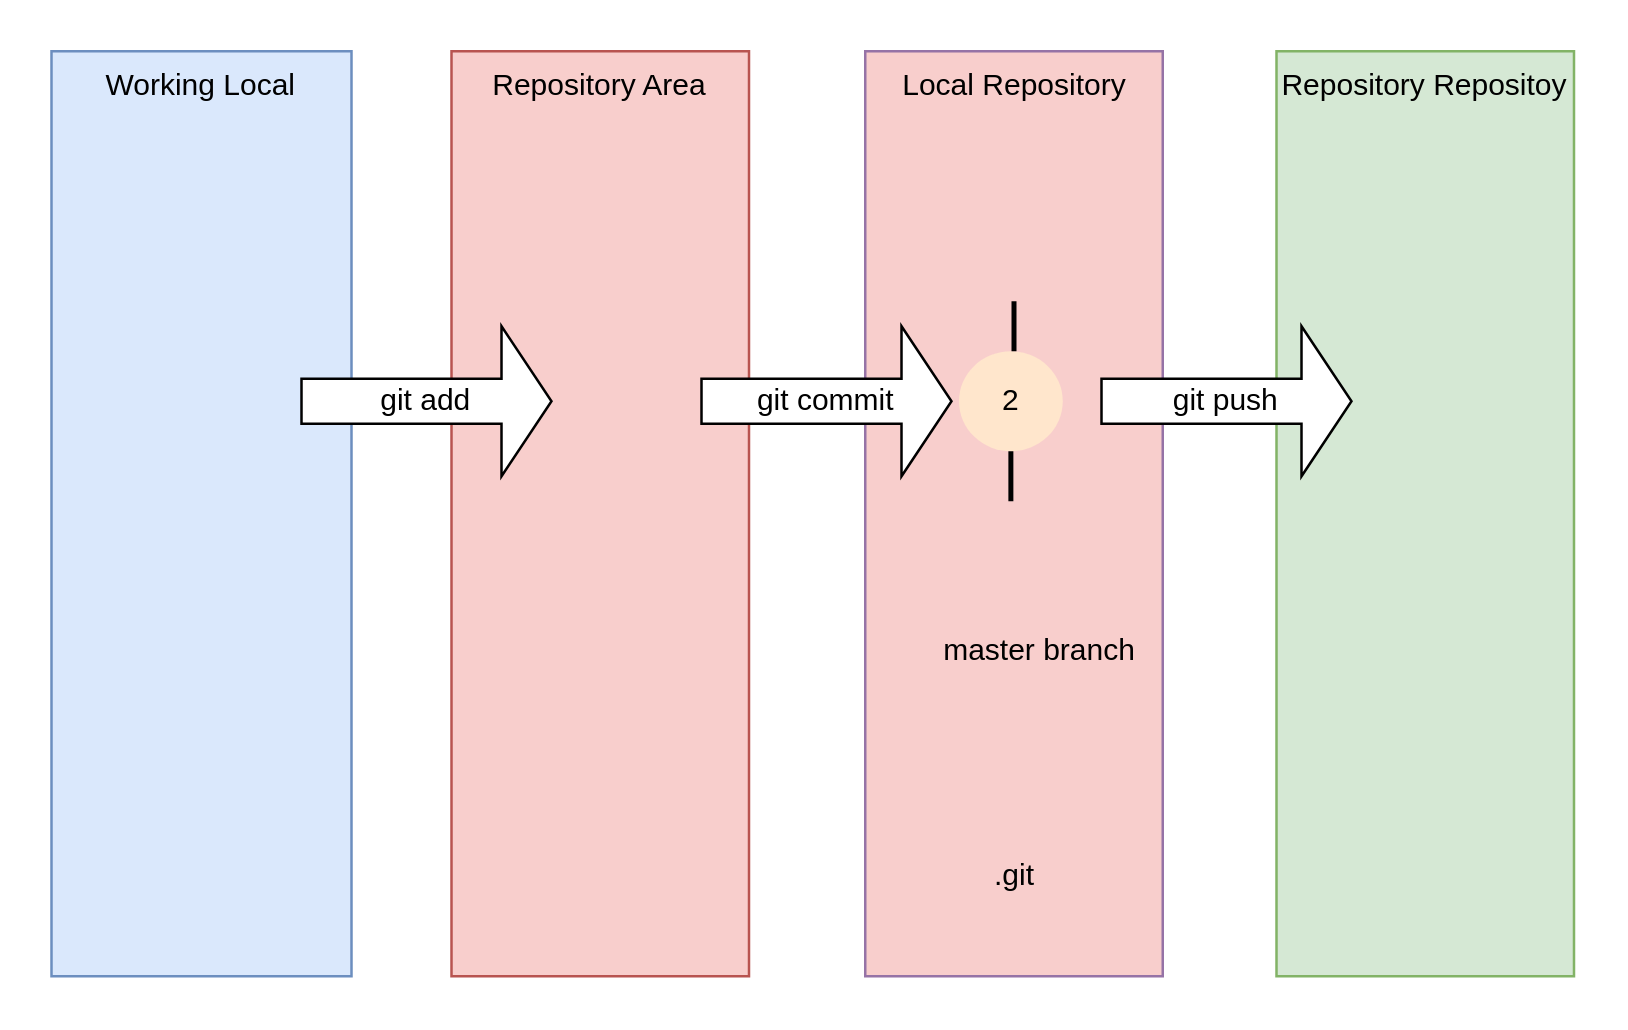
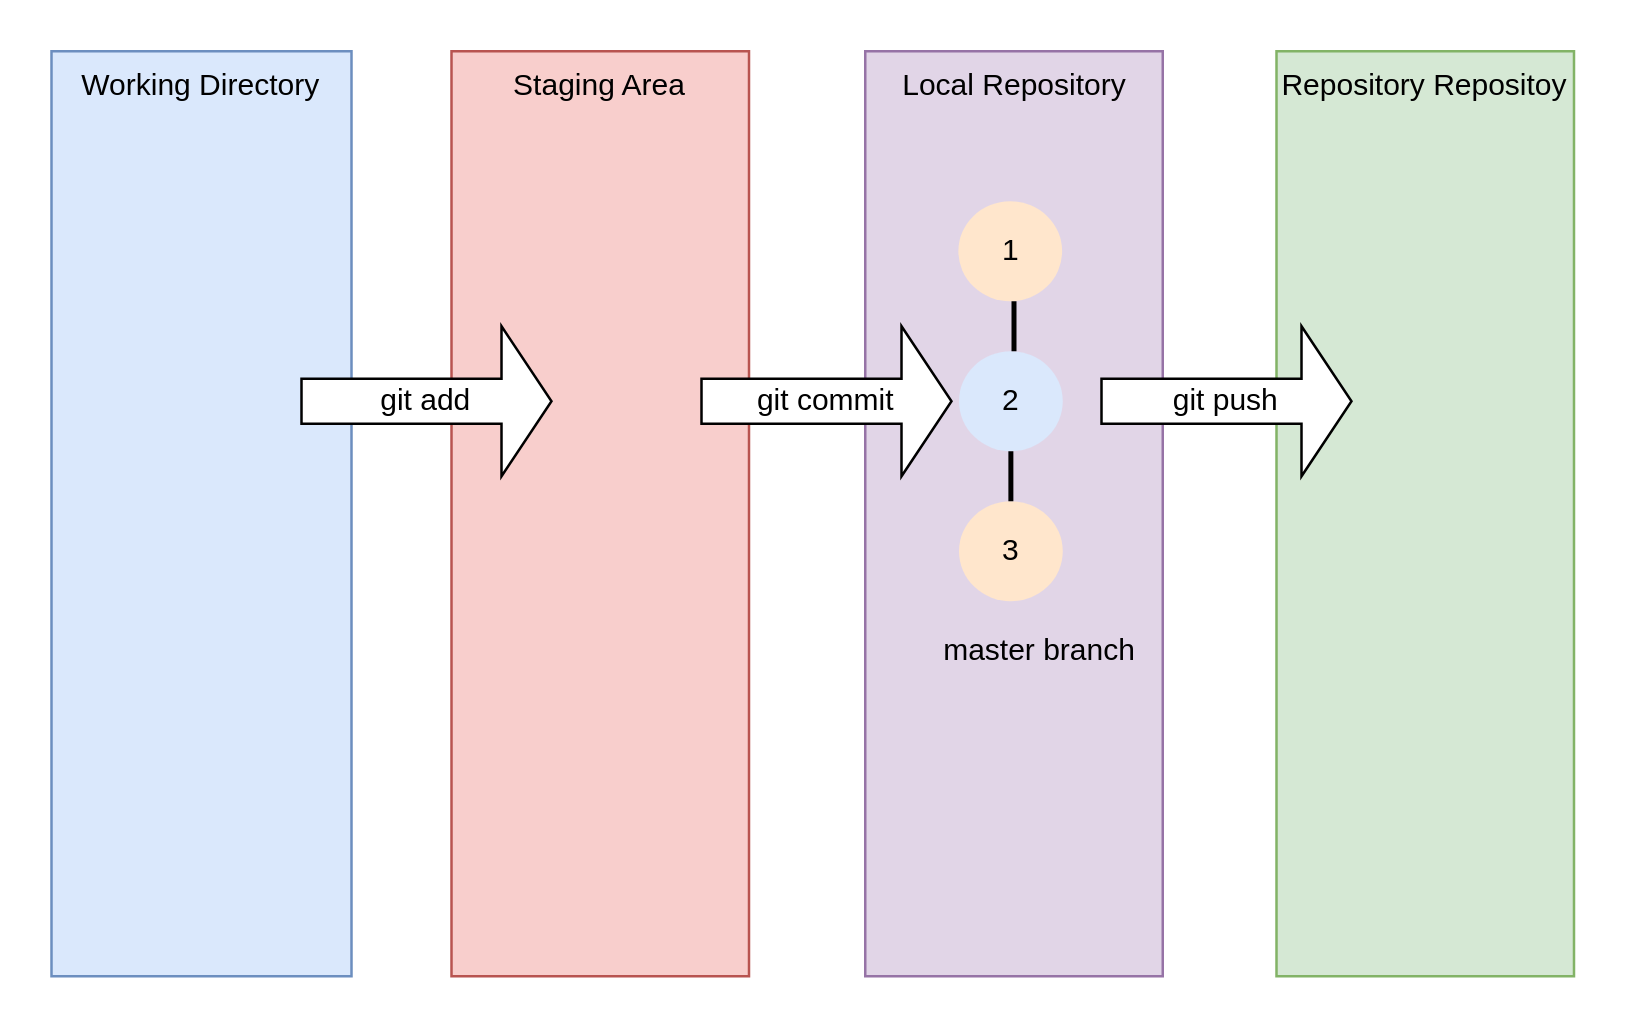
(201, 87) -> (201, 87)
(600, 87) -> (600, 87)
(1015, 87) -> (1015, 87)
none -> (1010, 251)
(1011, 401) -> (1011, 401)
none -> (1011, 551)
(1014, 876) -> none
